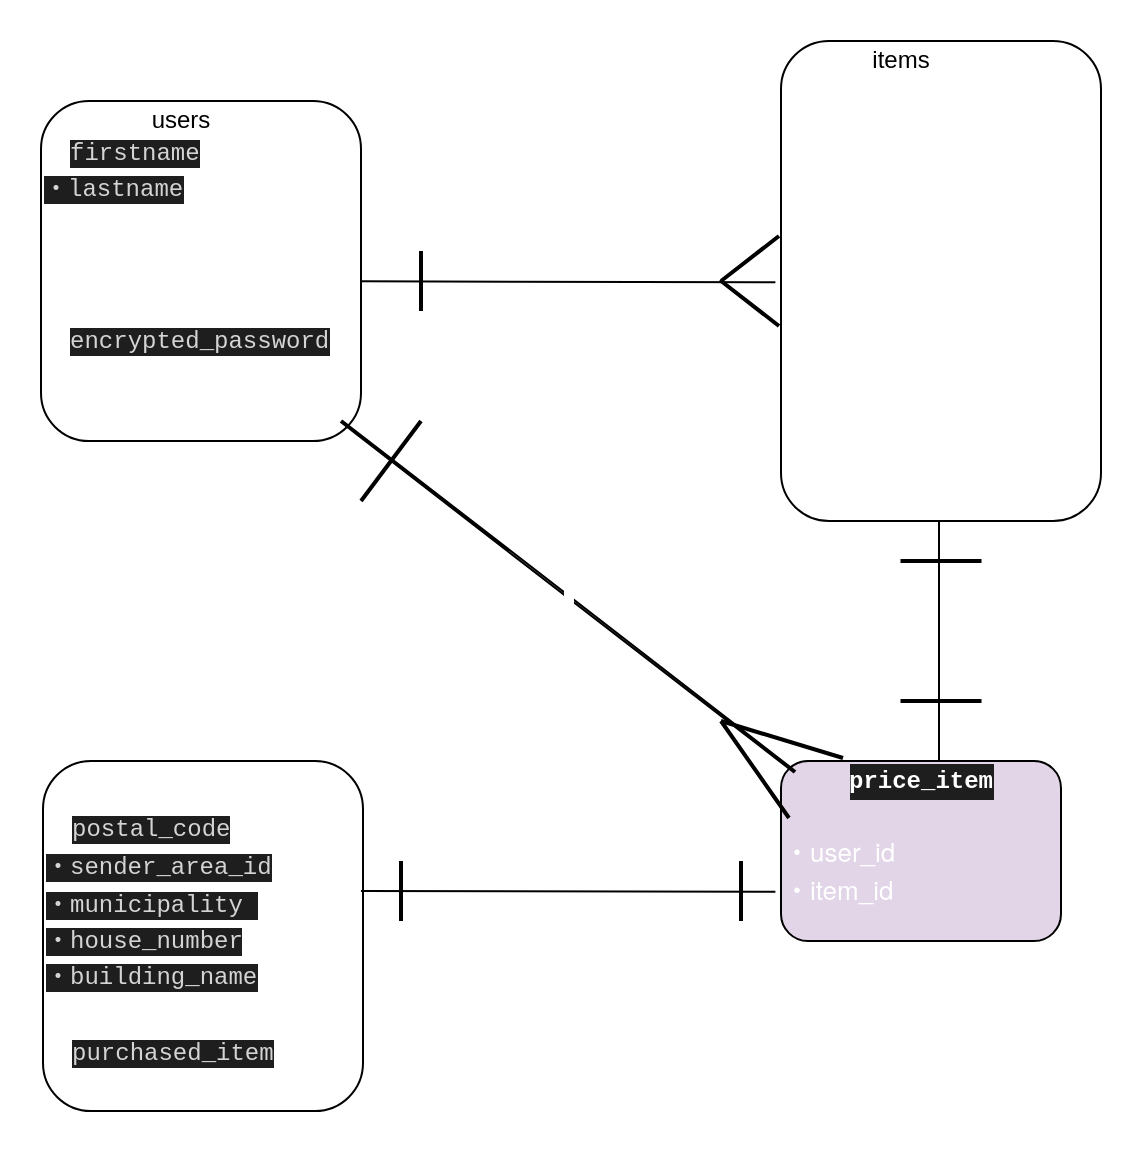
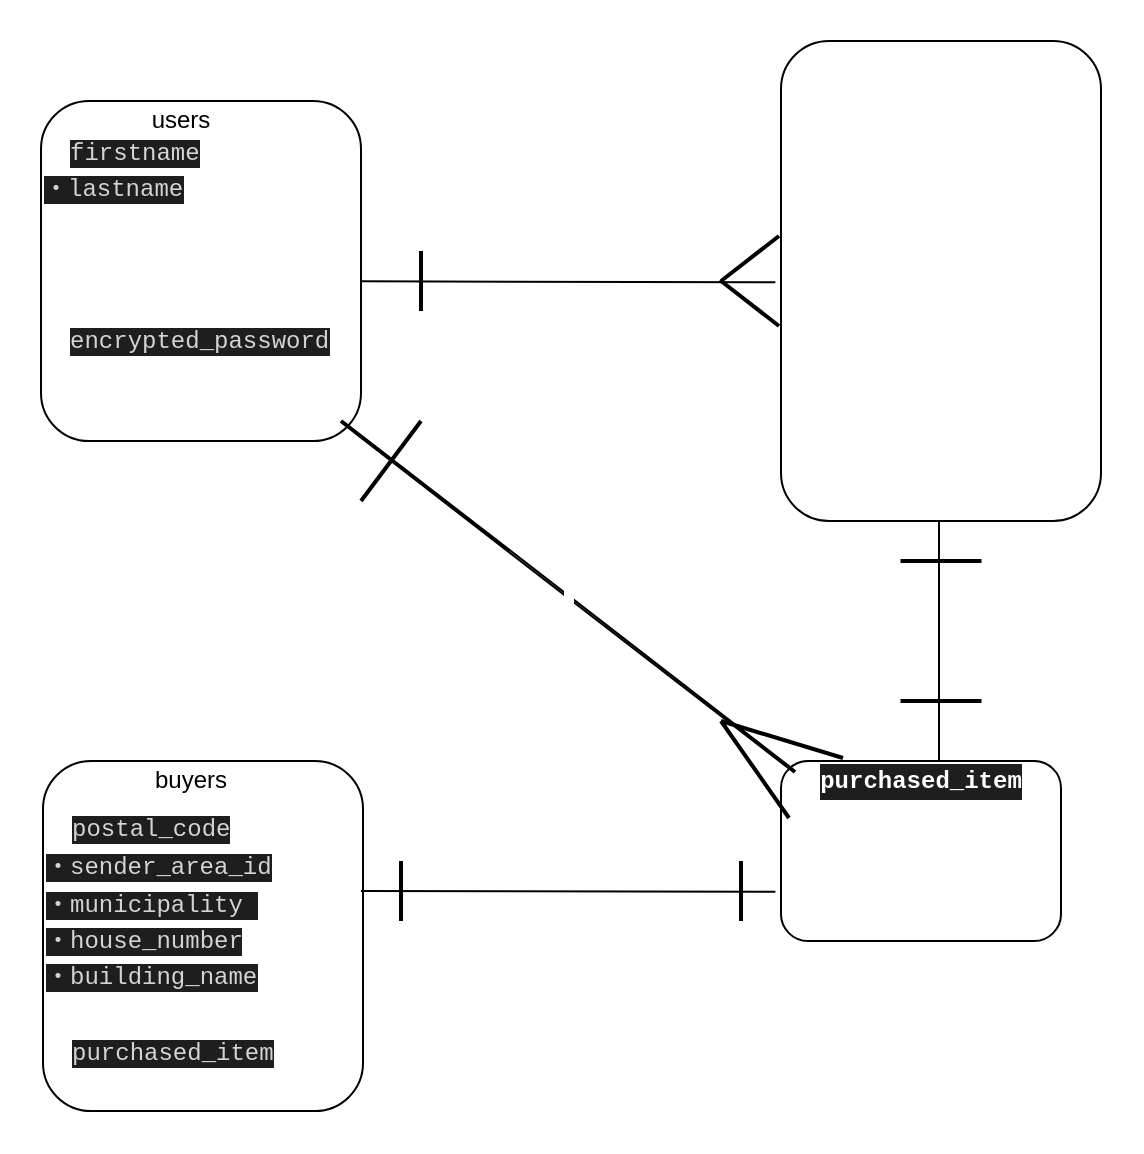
(901, 61) -> none
none -> (191, 781)
(922, 781) -> (922, 781)
(921, 851) -> (921, 851)
